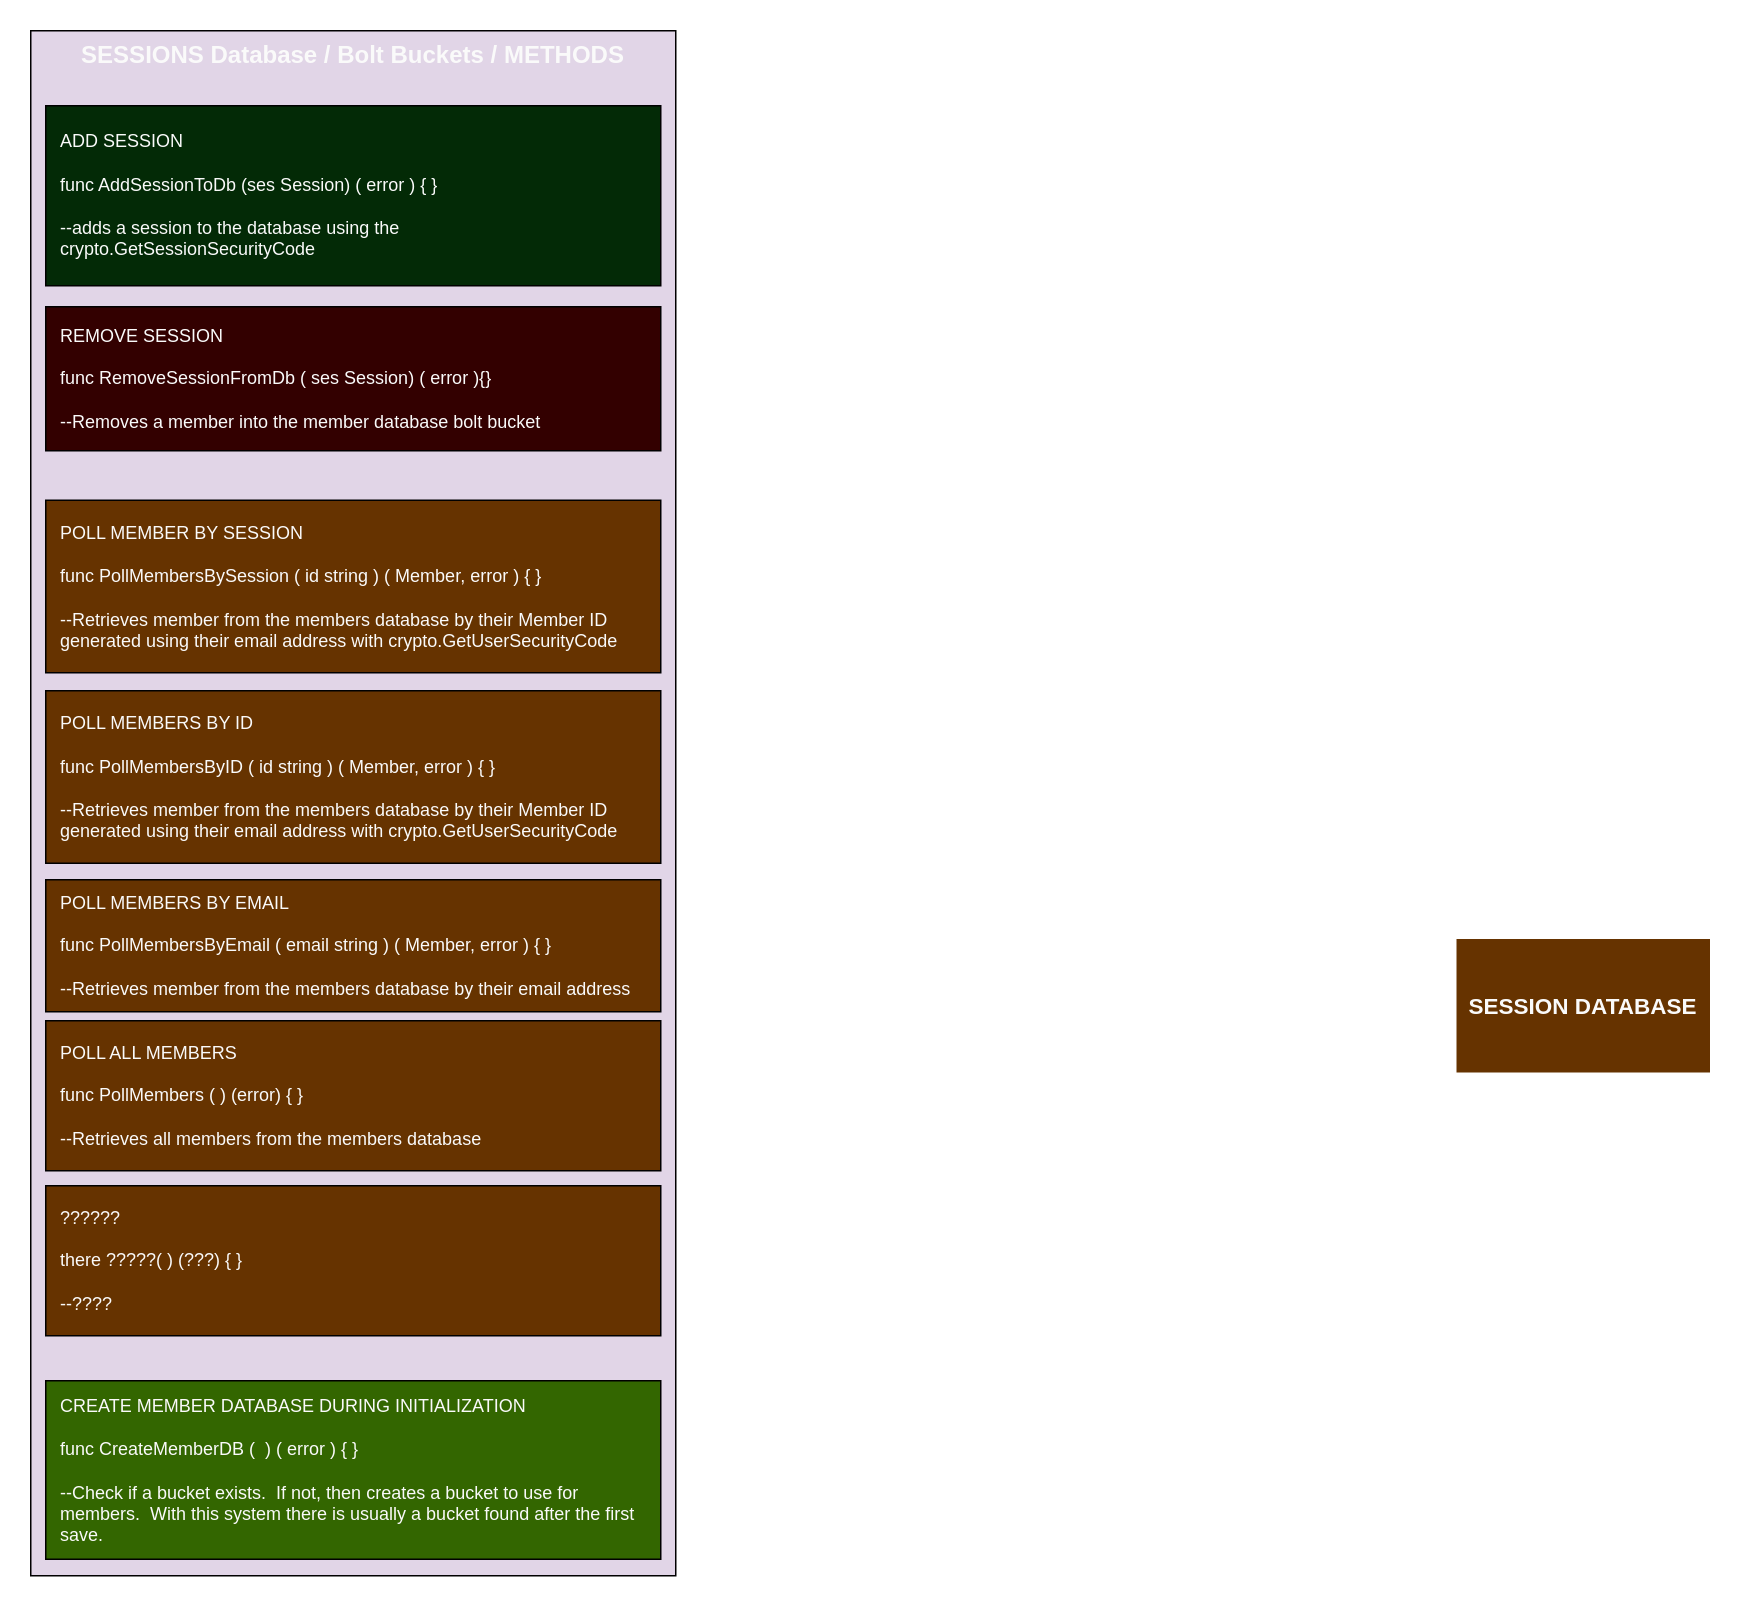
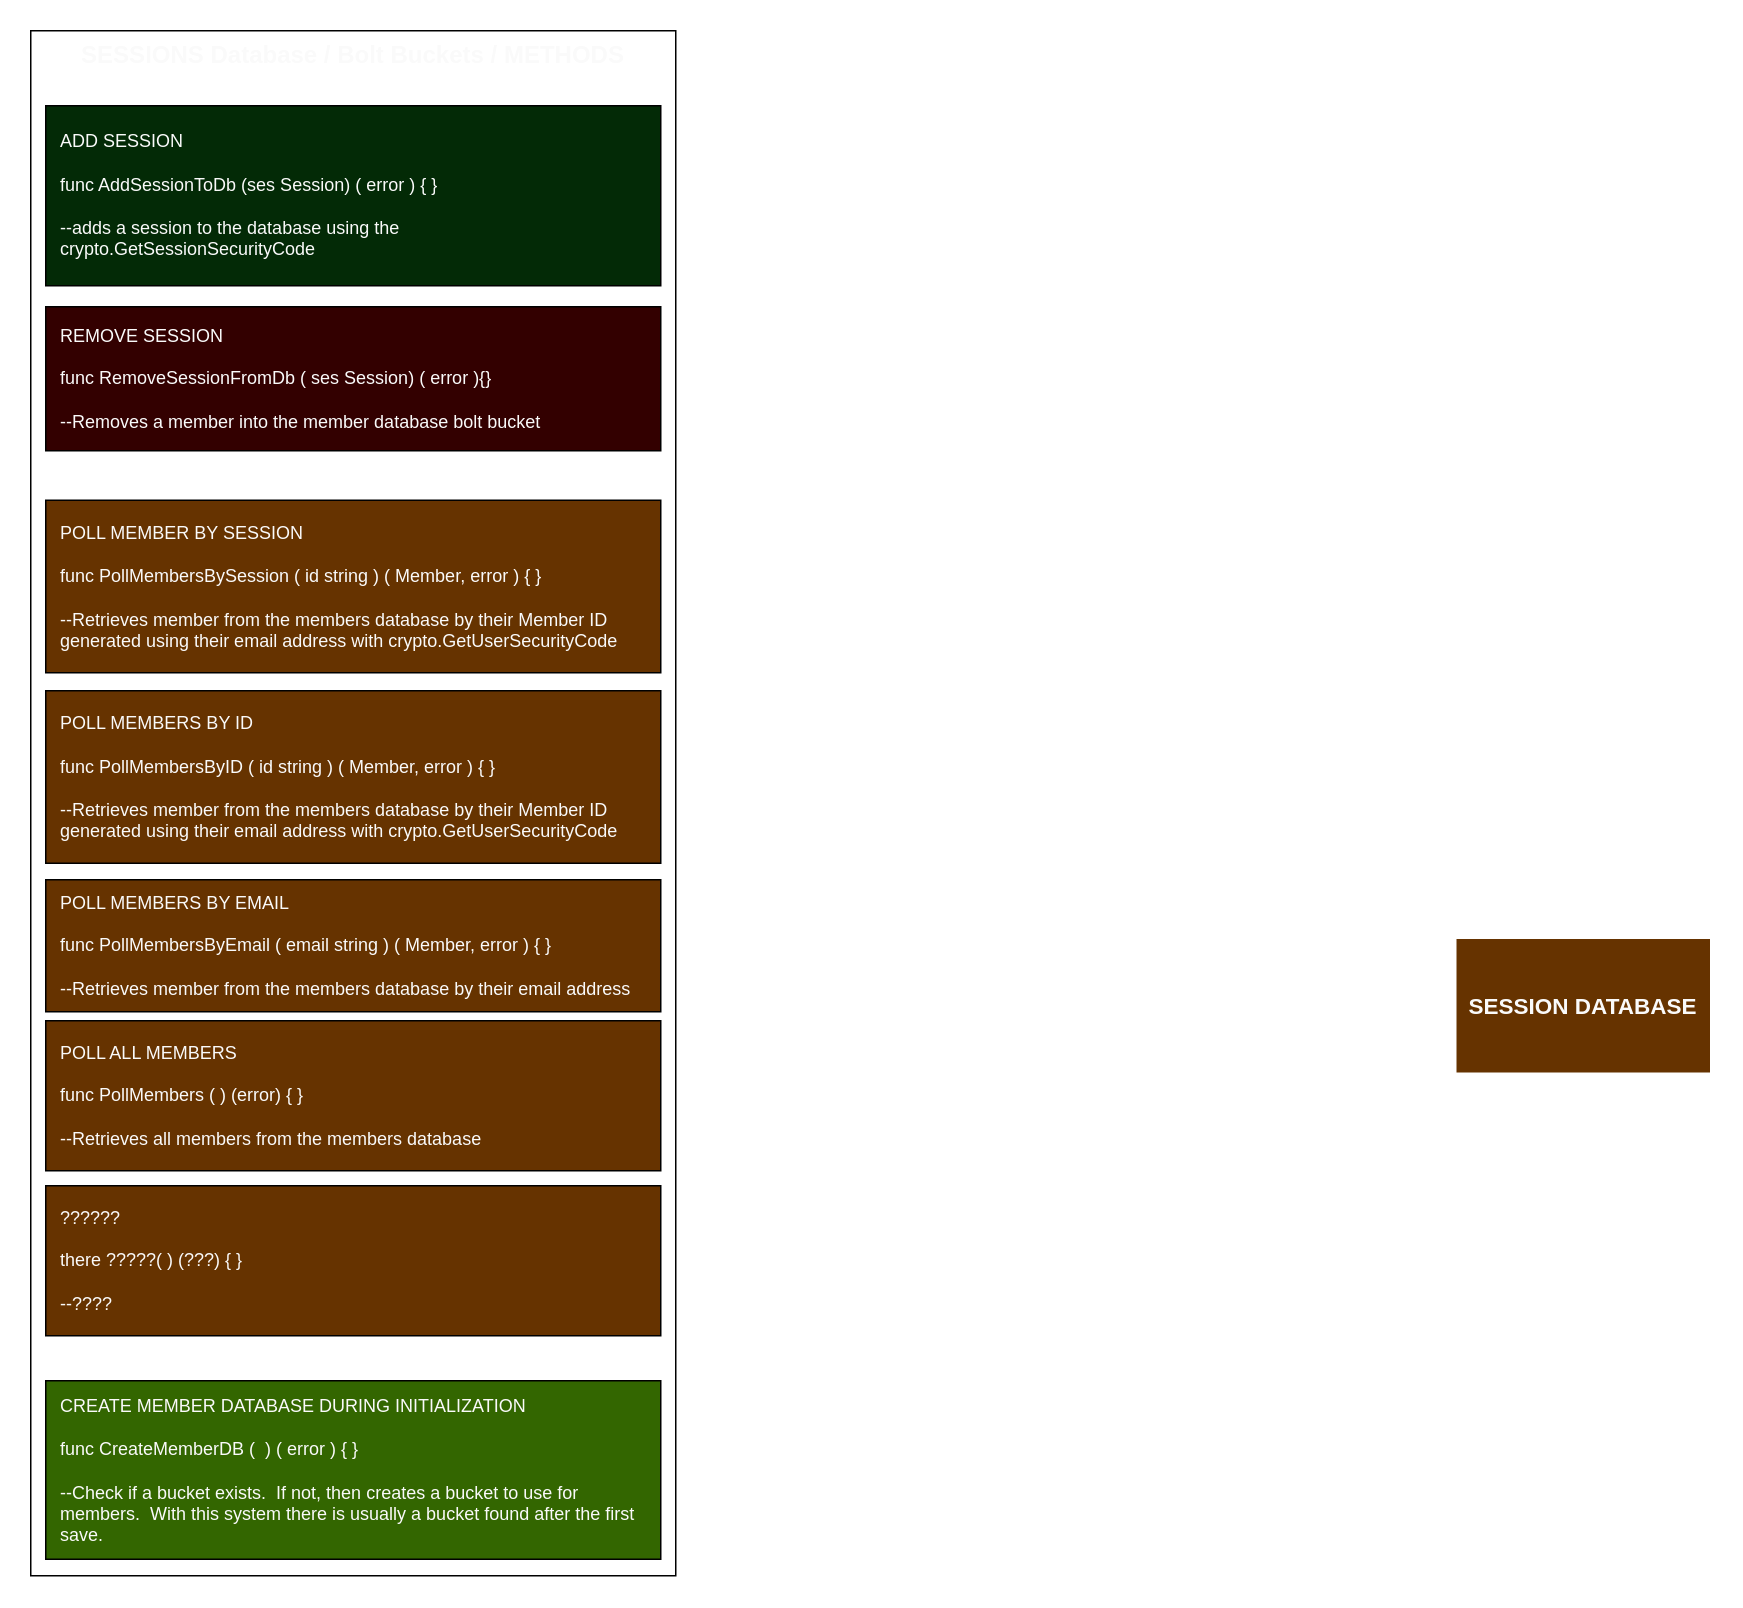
(353, 56) -> (353, 56)
